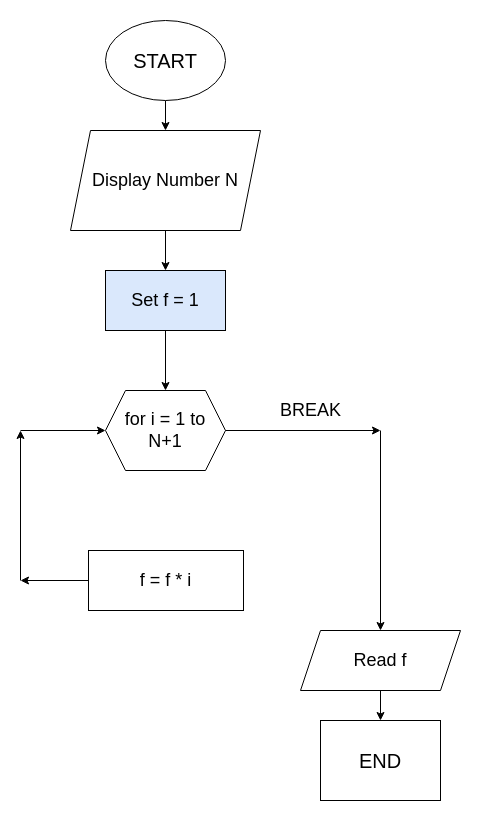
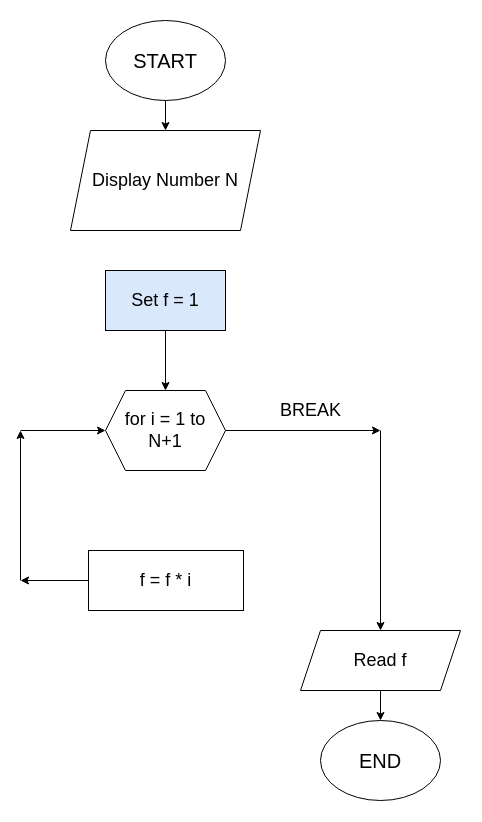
(166, 247) -> none
(381, 761) -> (381, 761)
